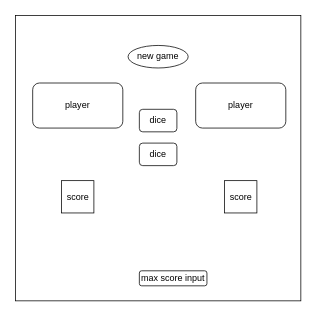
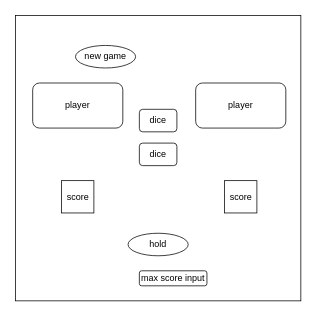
(158, 57) -> (105, 57)
none -> (158, 244)
